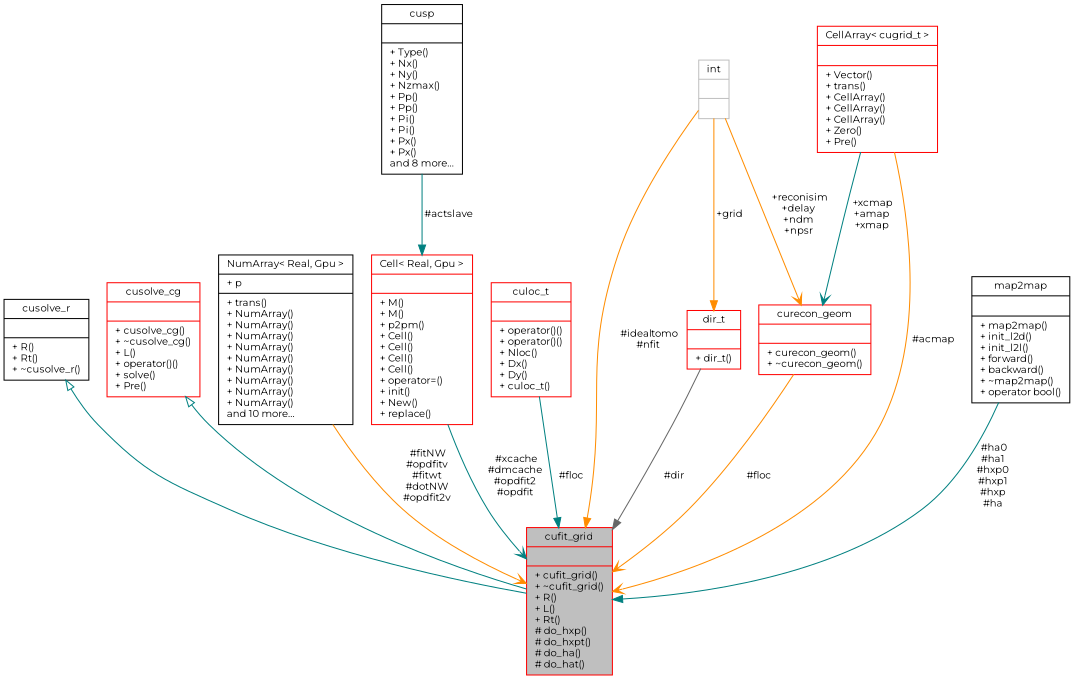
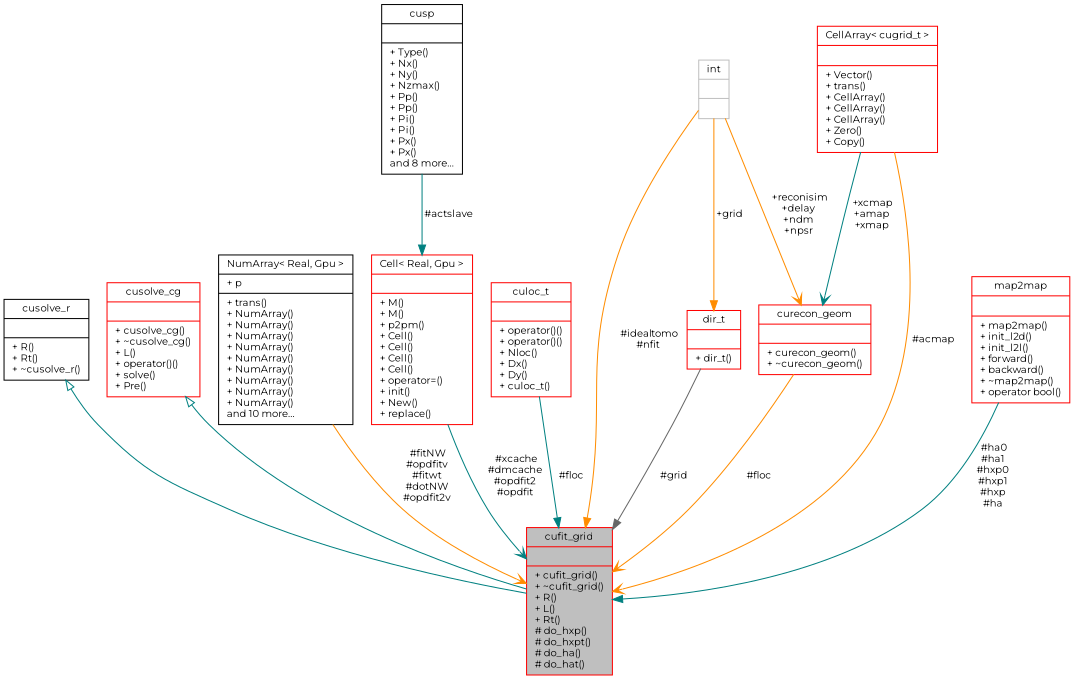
(841, 142) -> (846, 142)
(1021, 340) -> (1021, 340)
(673, 476) -> (673, 476)
